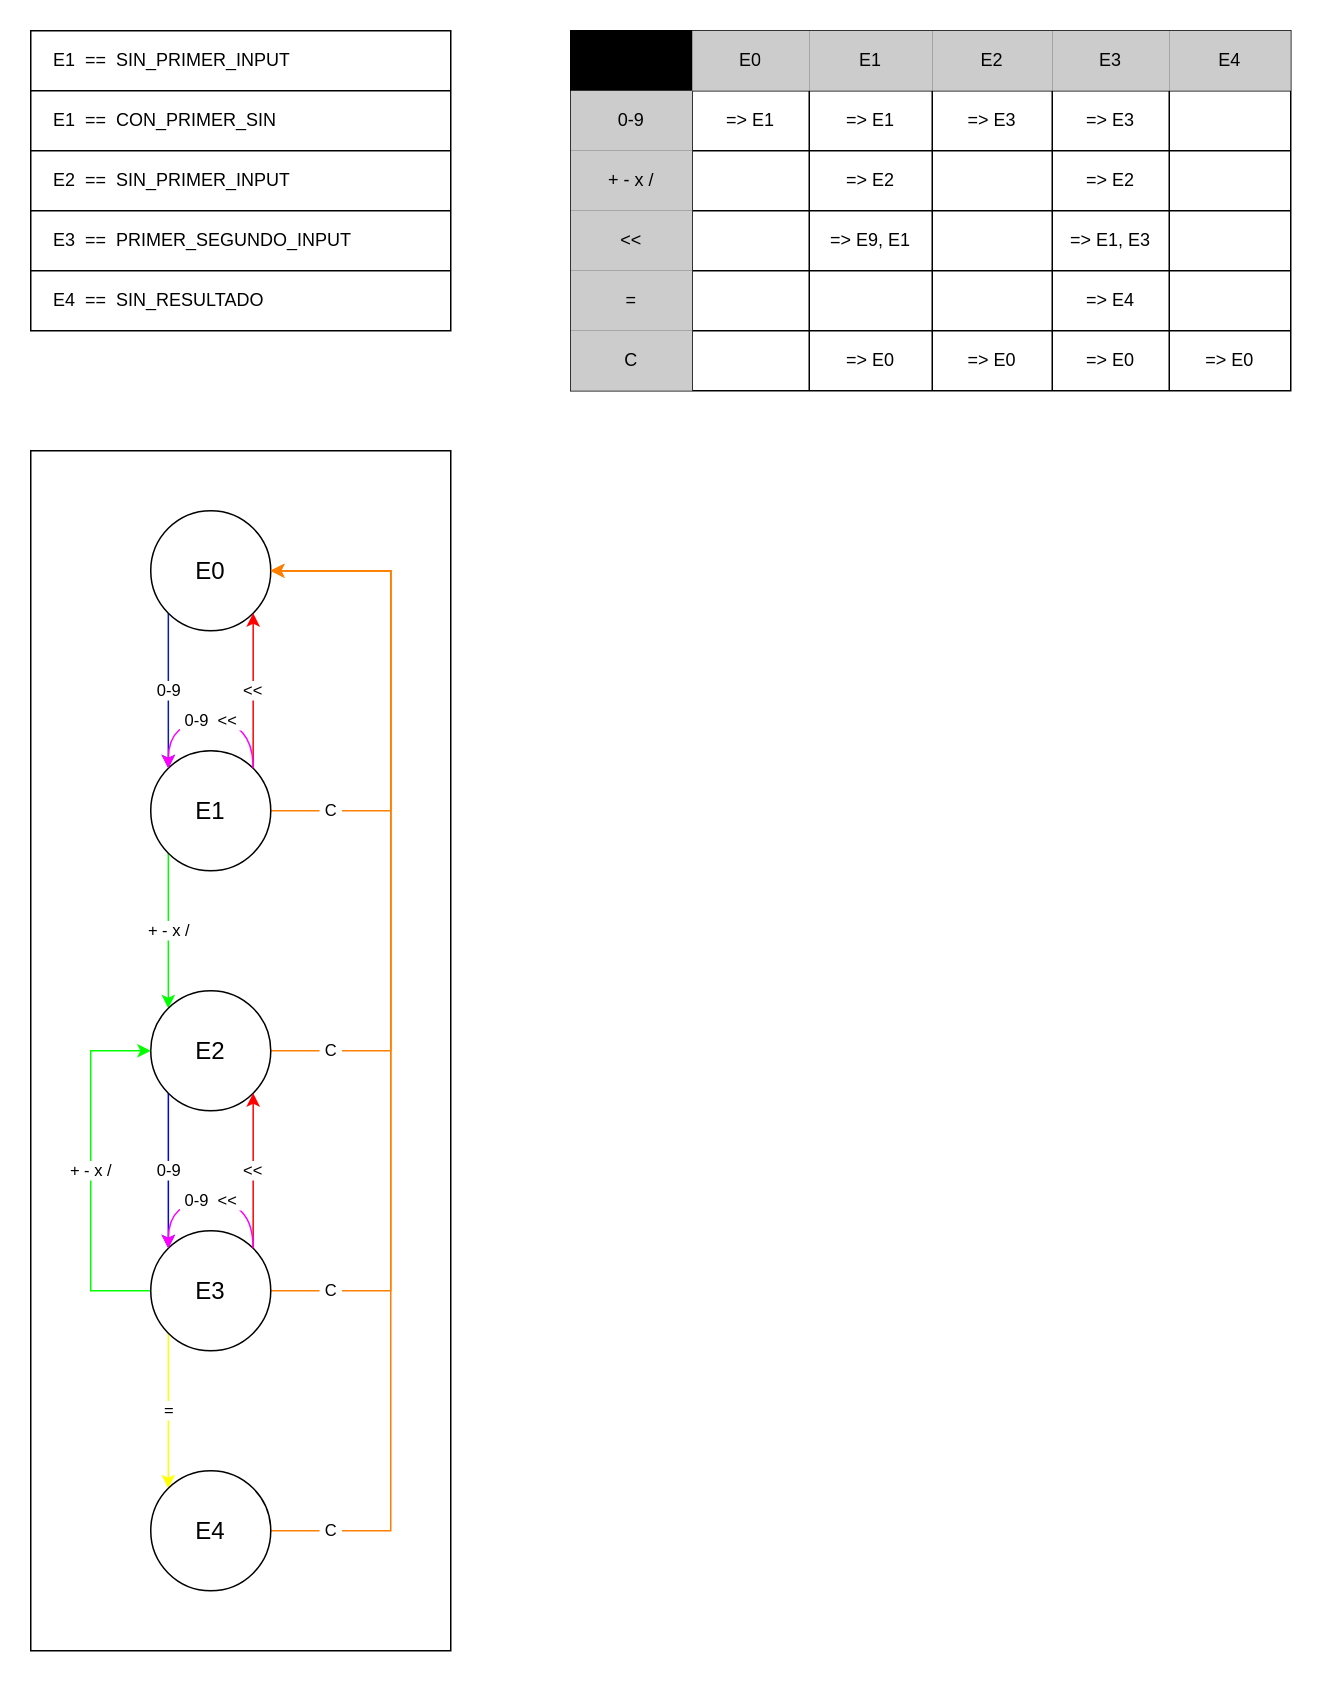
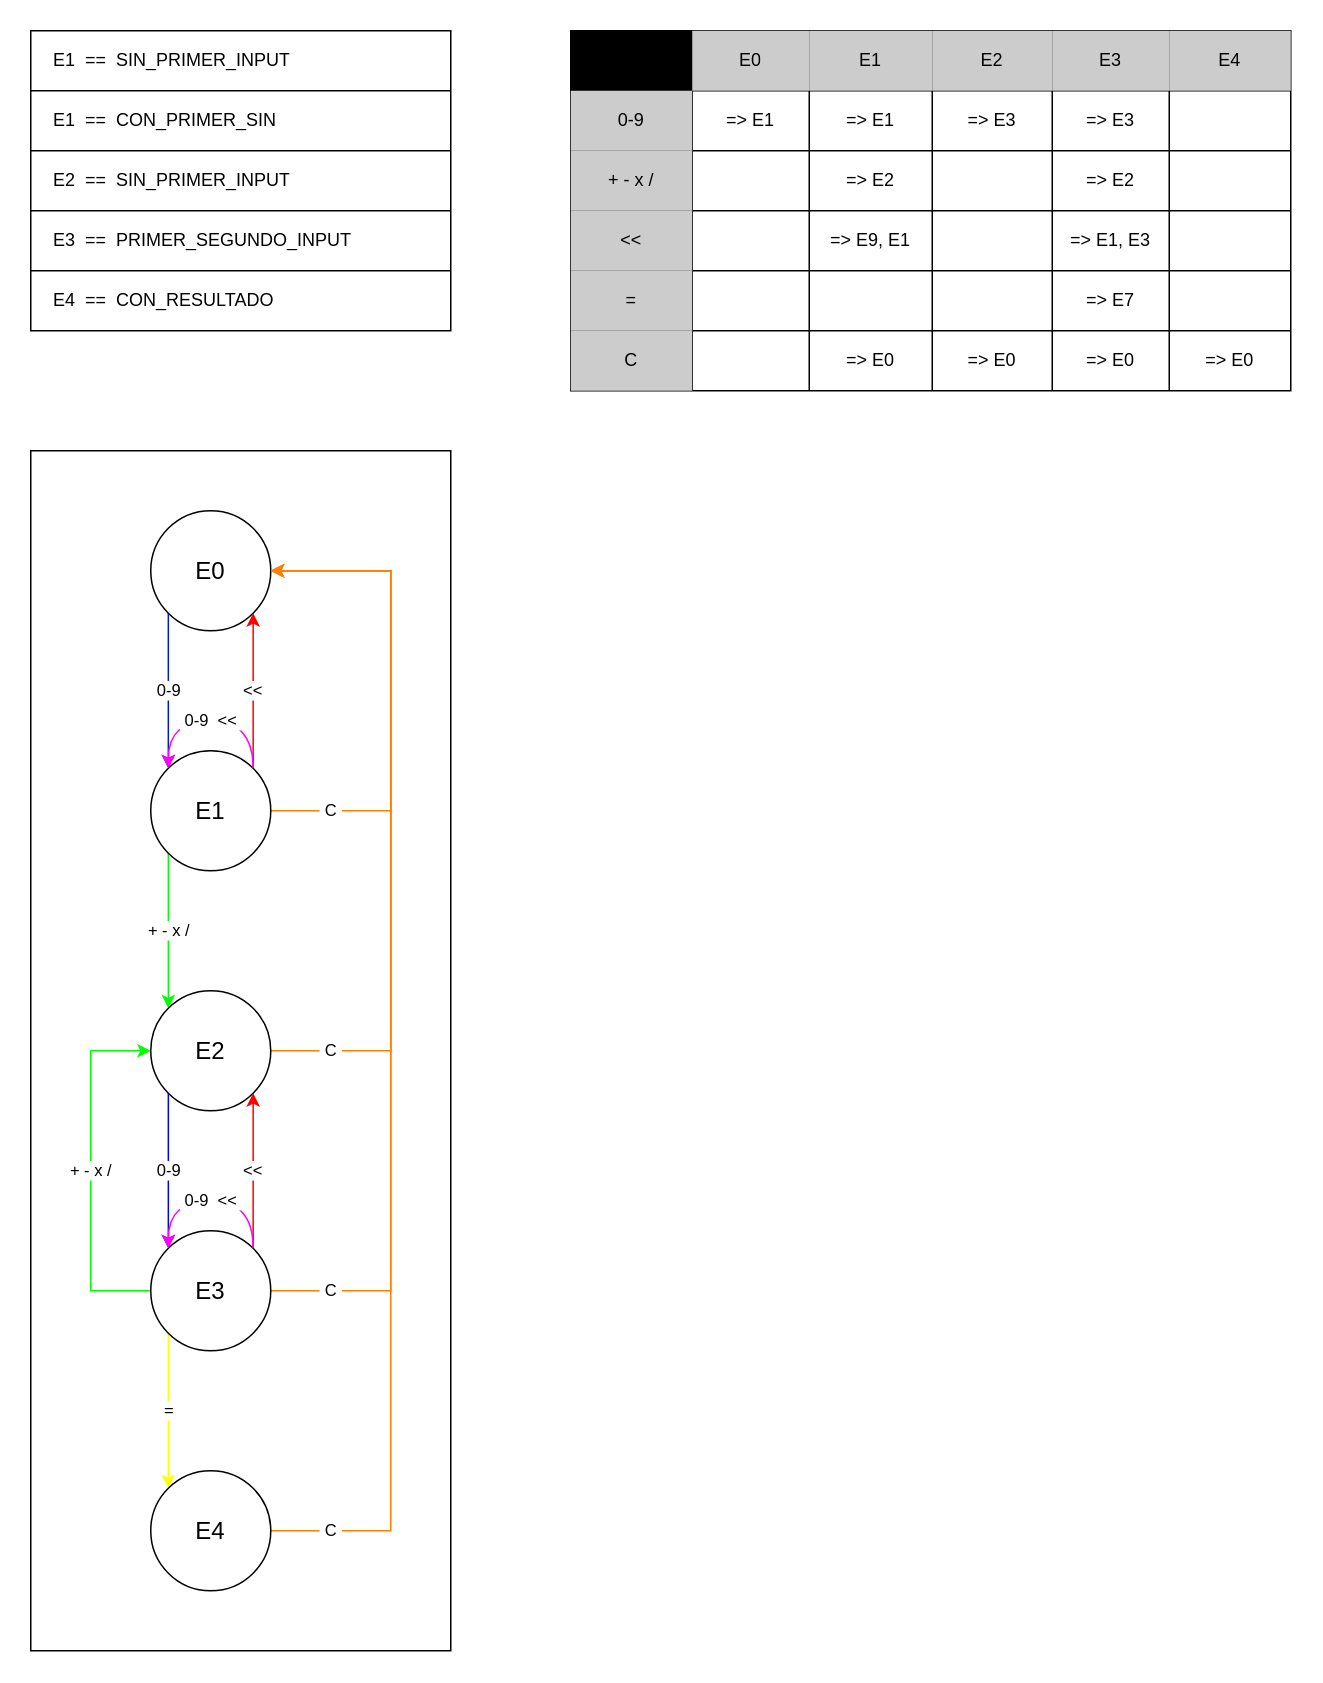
(135, 301) -> (135, 301)
(1111, 301) -> (1111, 301)
